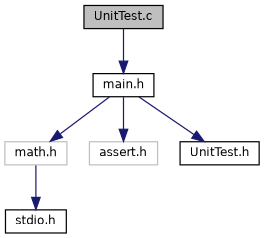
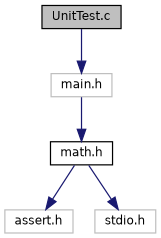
(123, 85) -> (82, 85)
(123, 113) -> (64, 182)
(36, 153) -> (82, 153)
(220, 153) -> none
(36, 221) -> (125, 221)
